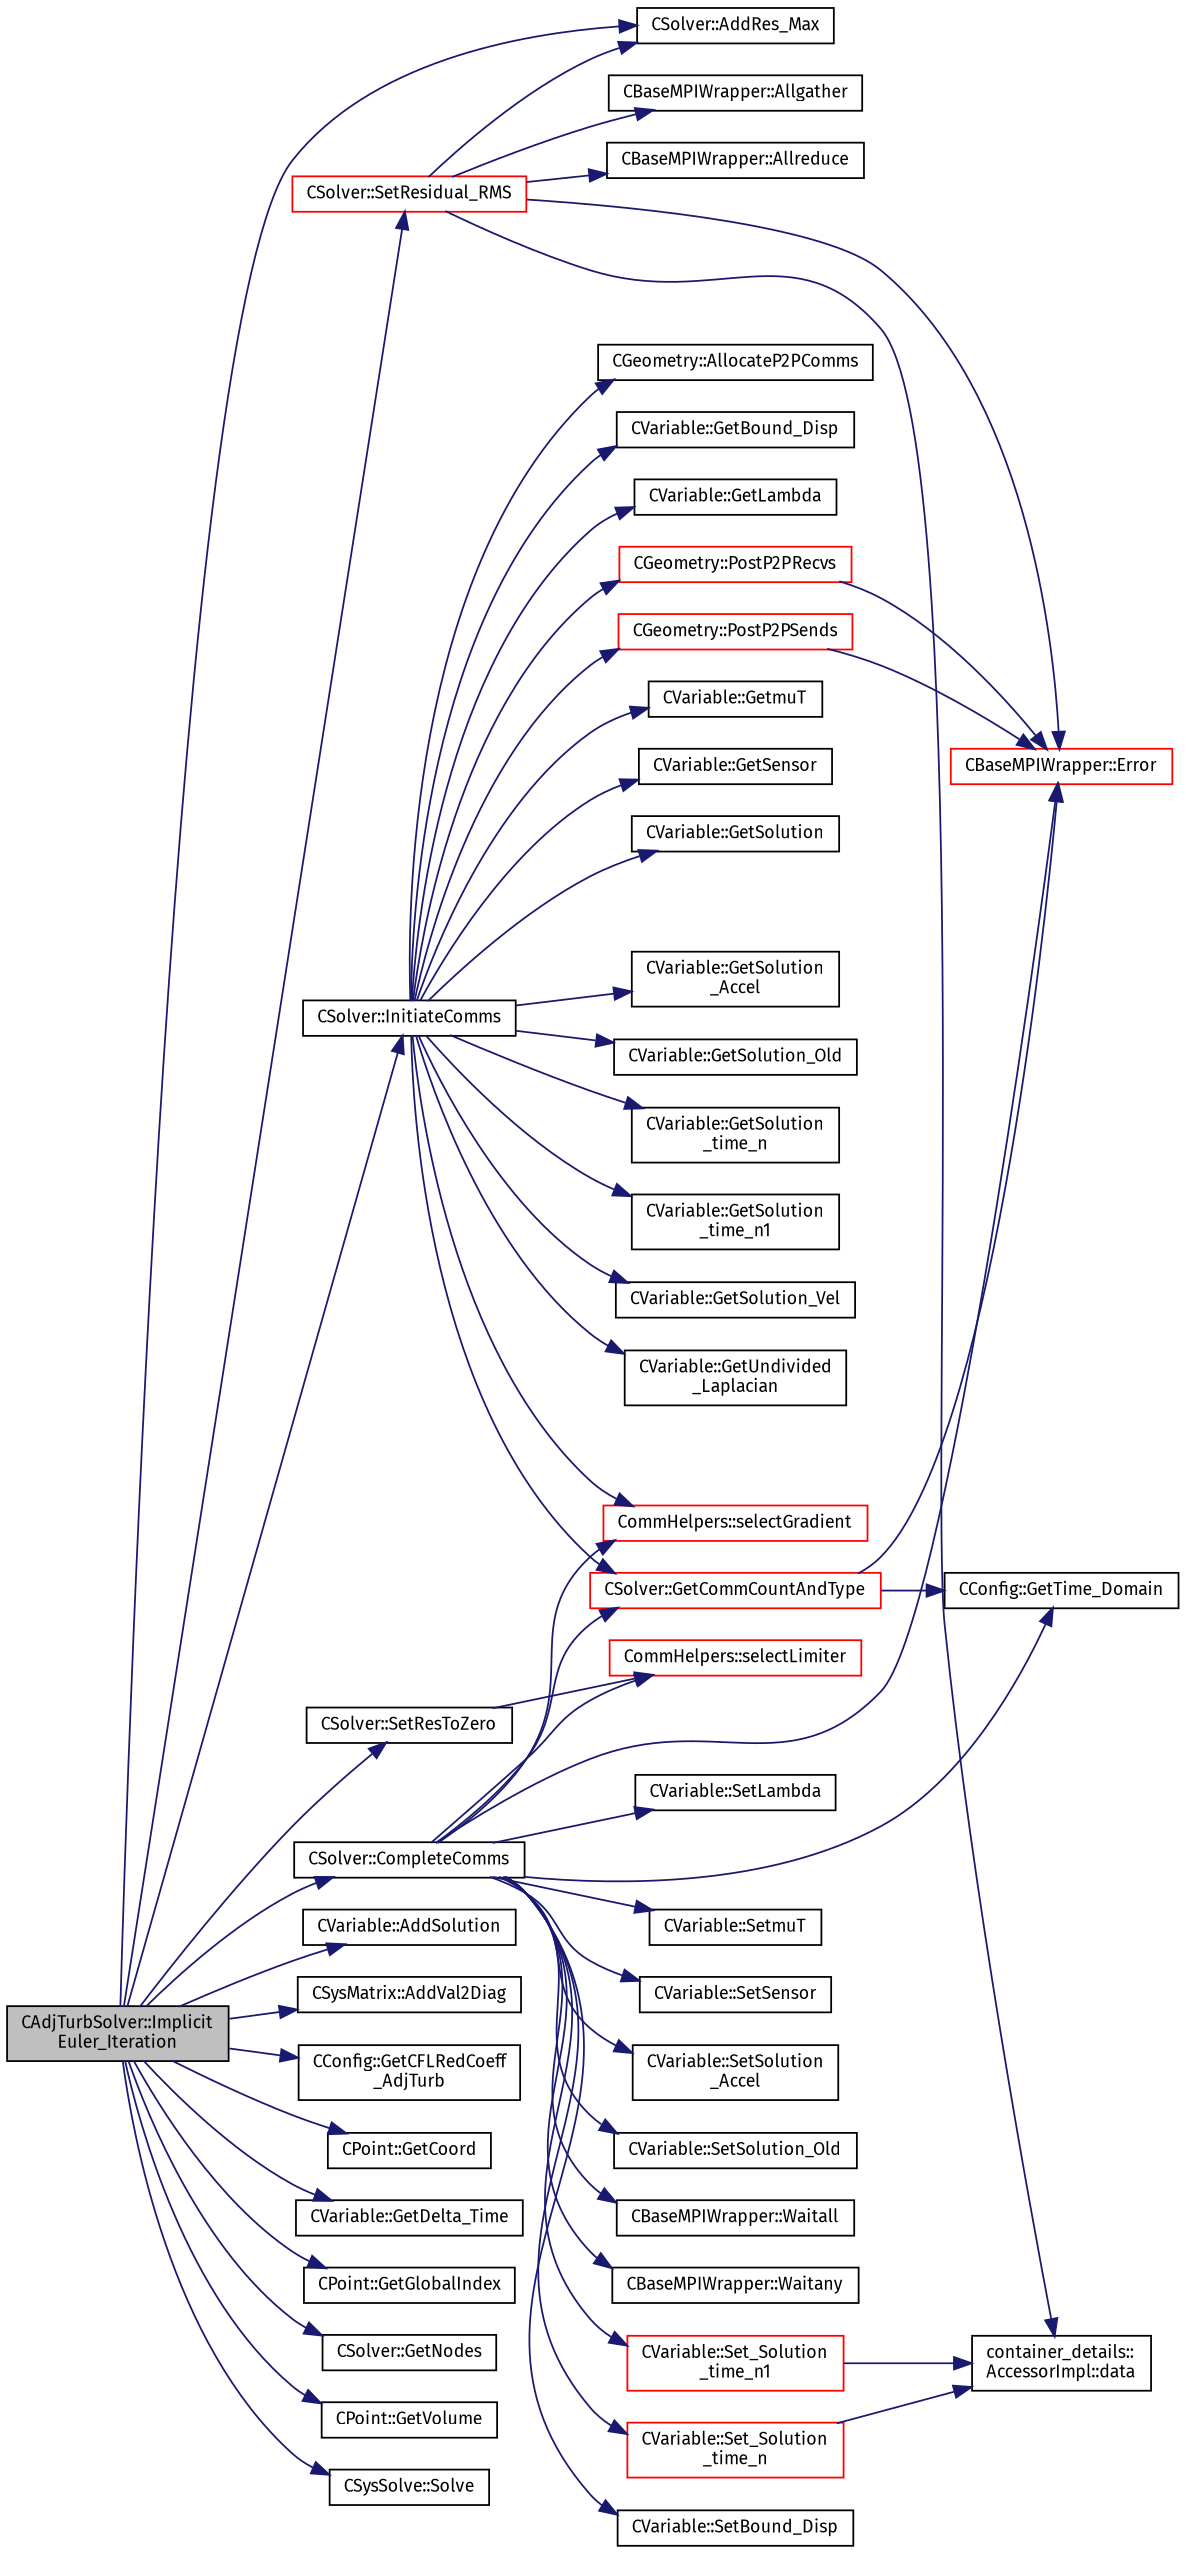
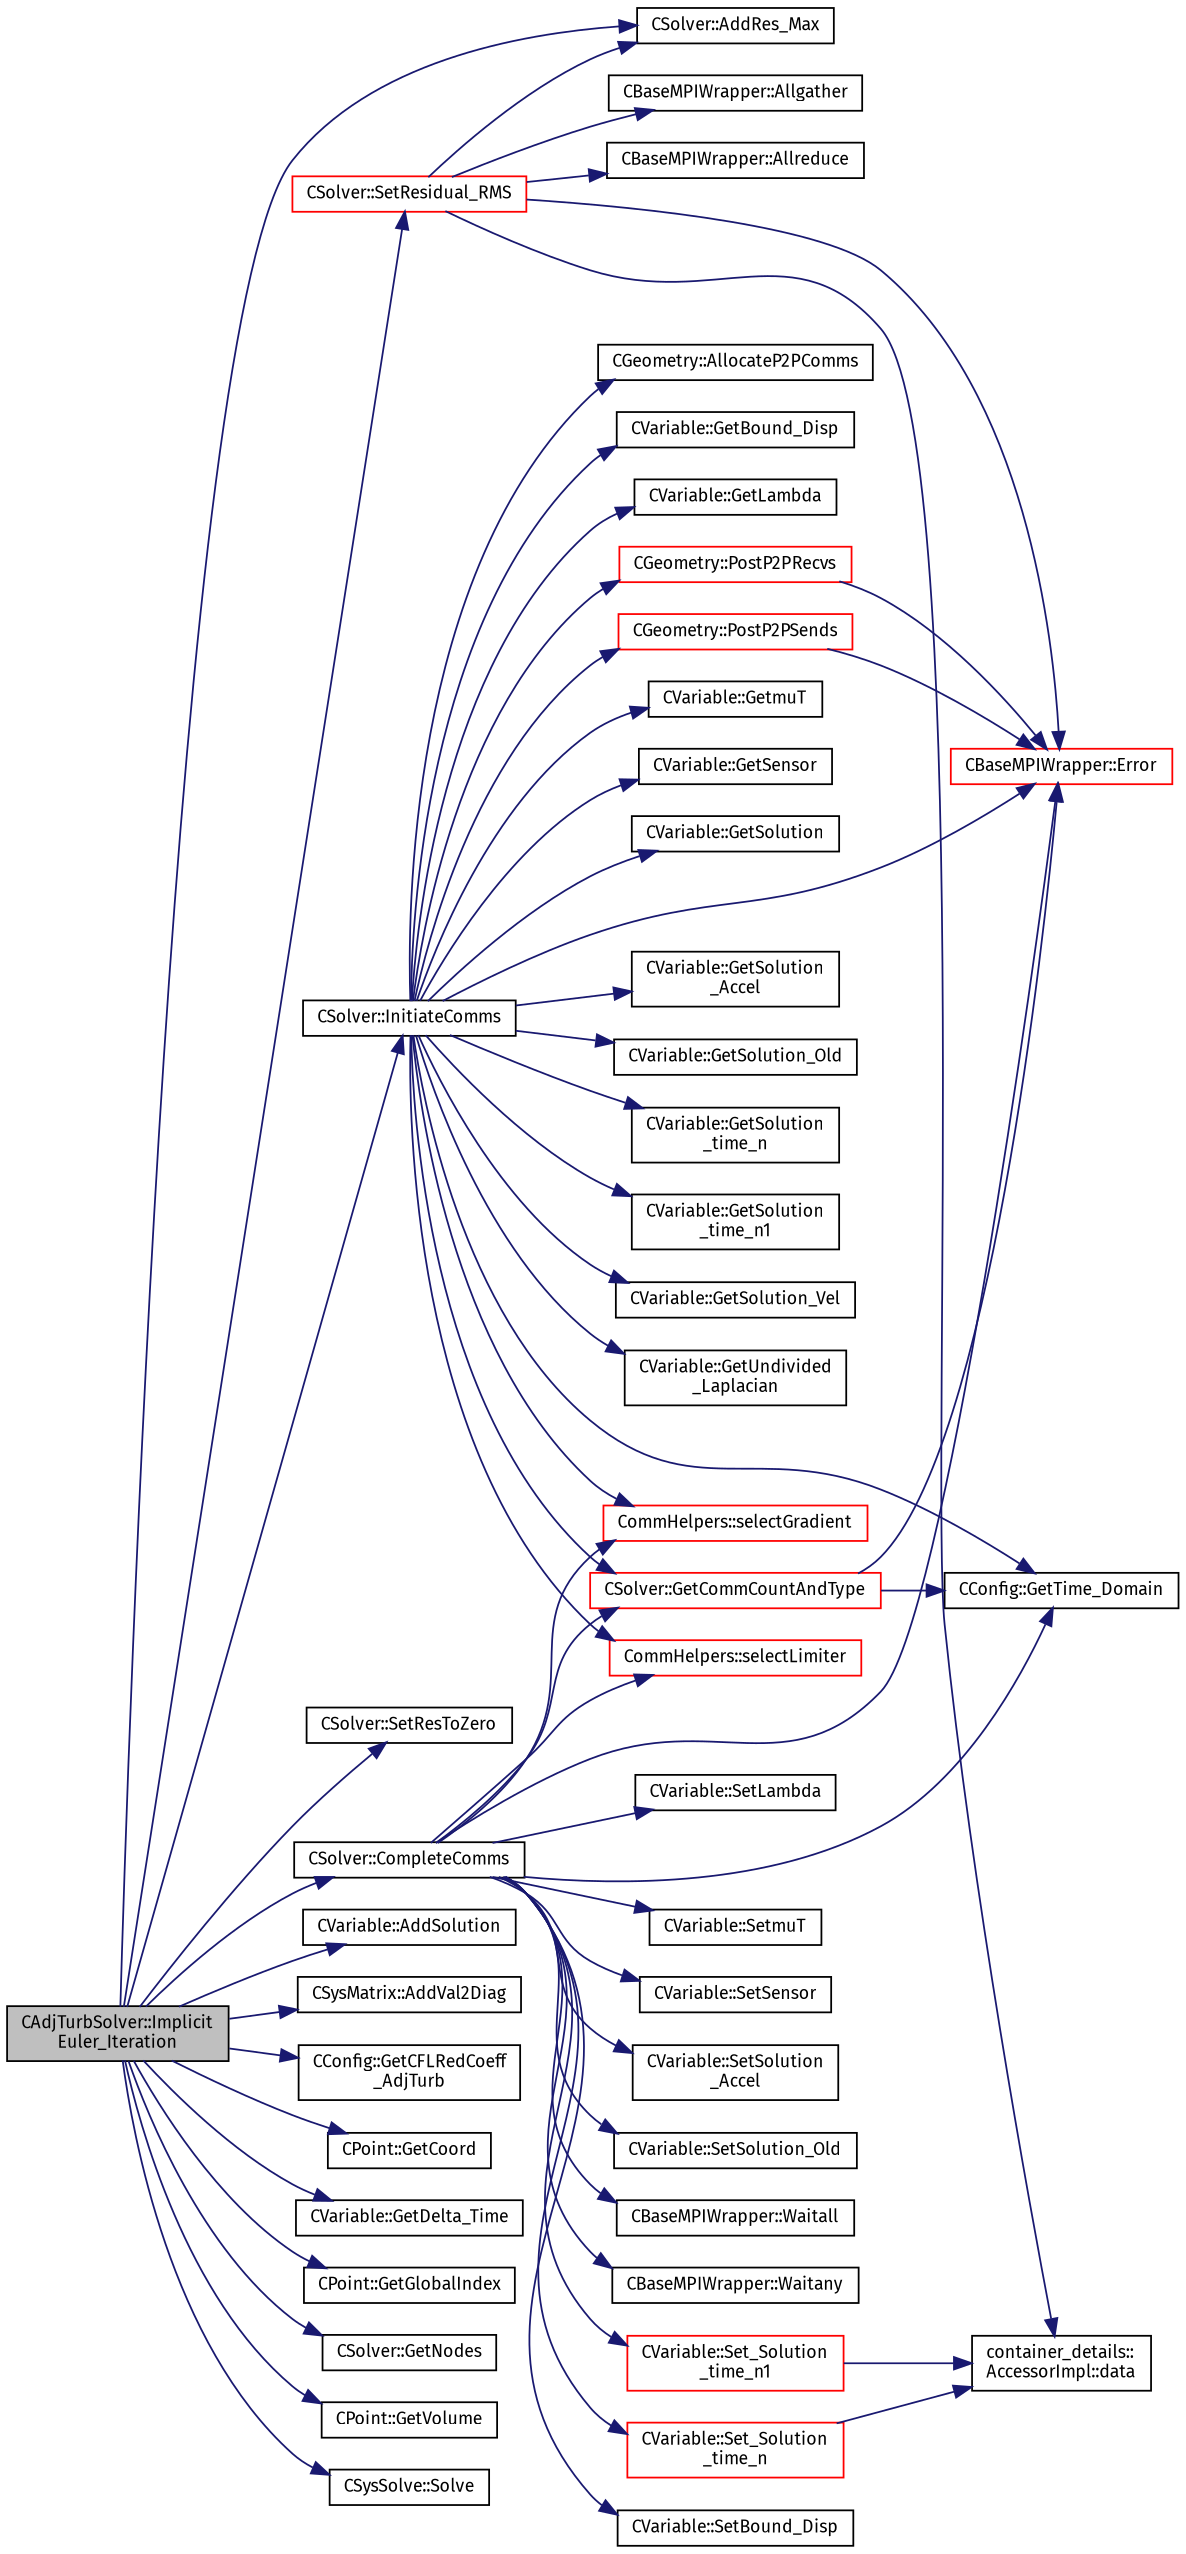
none -> (734, 903)
none -> (602, 1429)
(564, 1693) -> (446, 1353)
